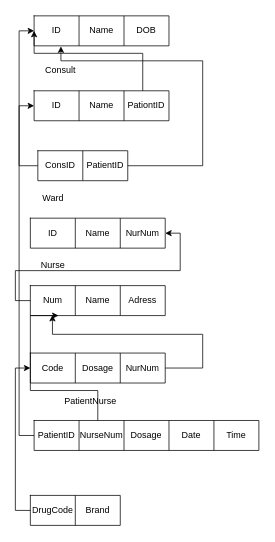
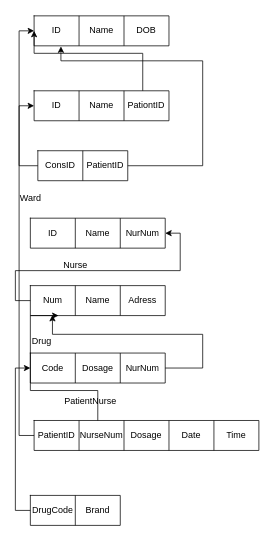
(60, 70) -> none
(53, 198) -> (30, 198)
(53, 265) -> (75, 265)
none -> (42, 342)
